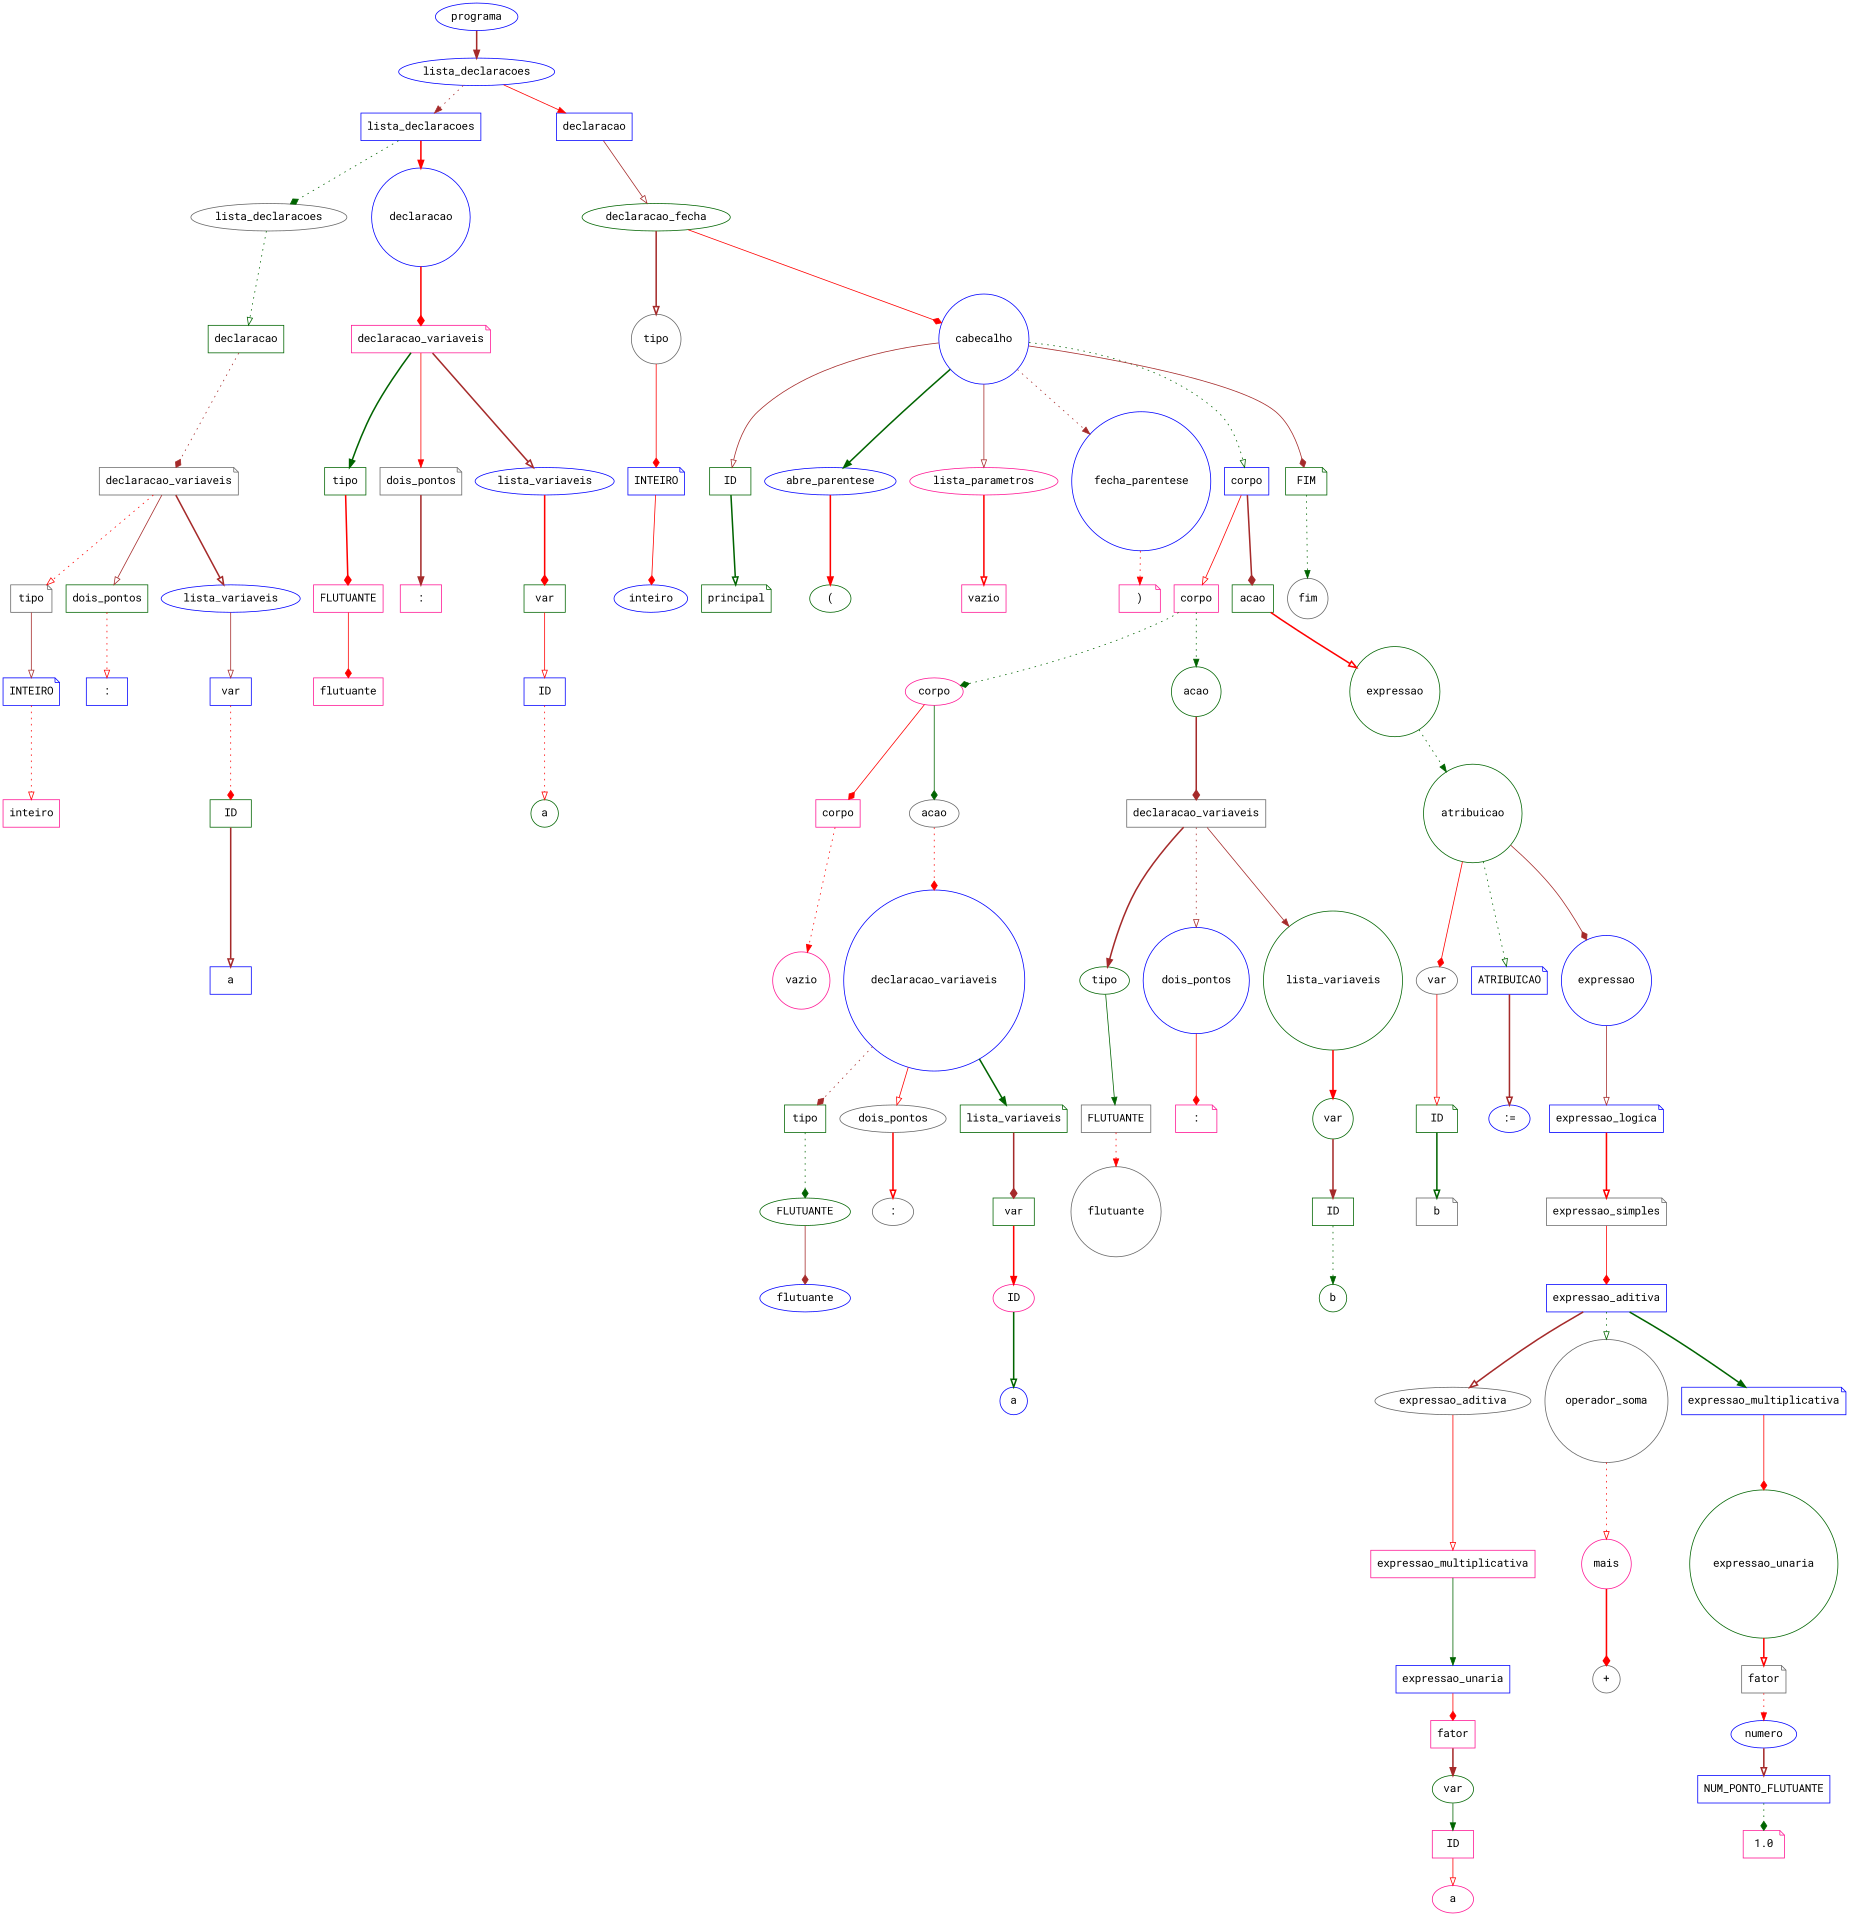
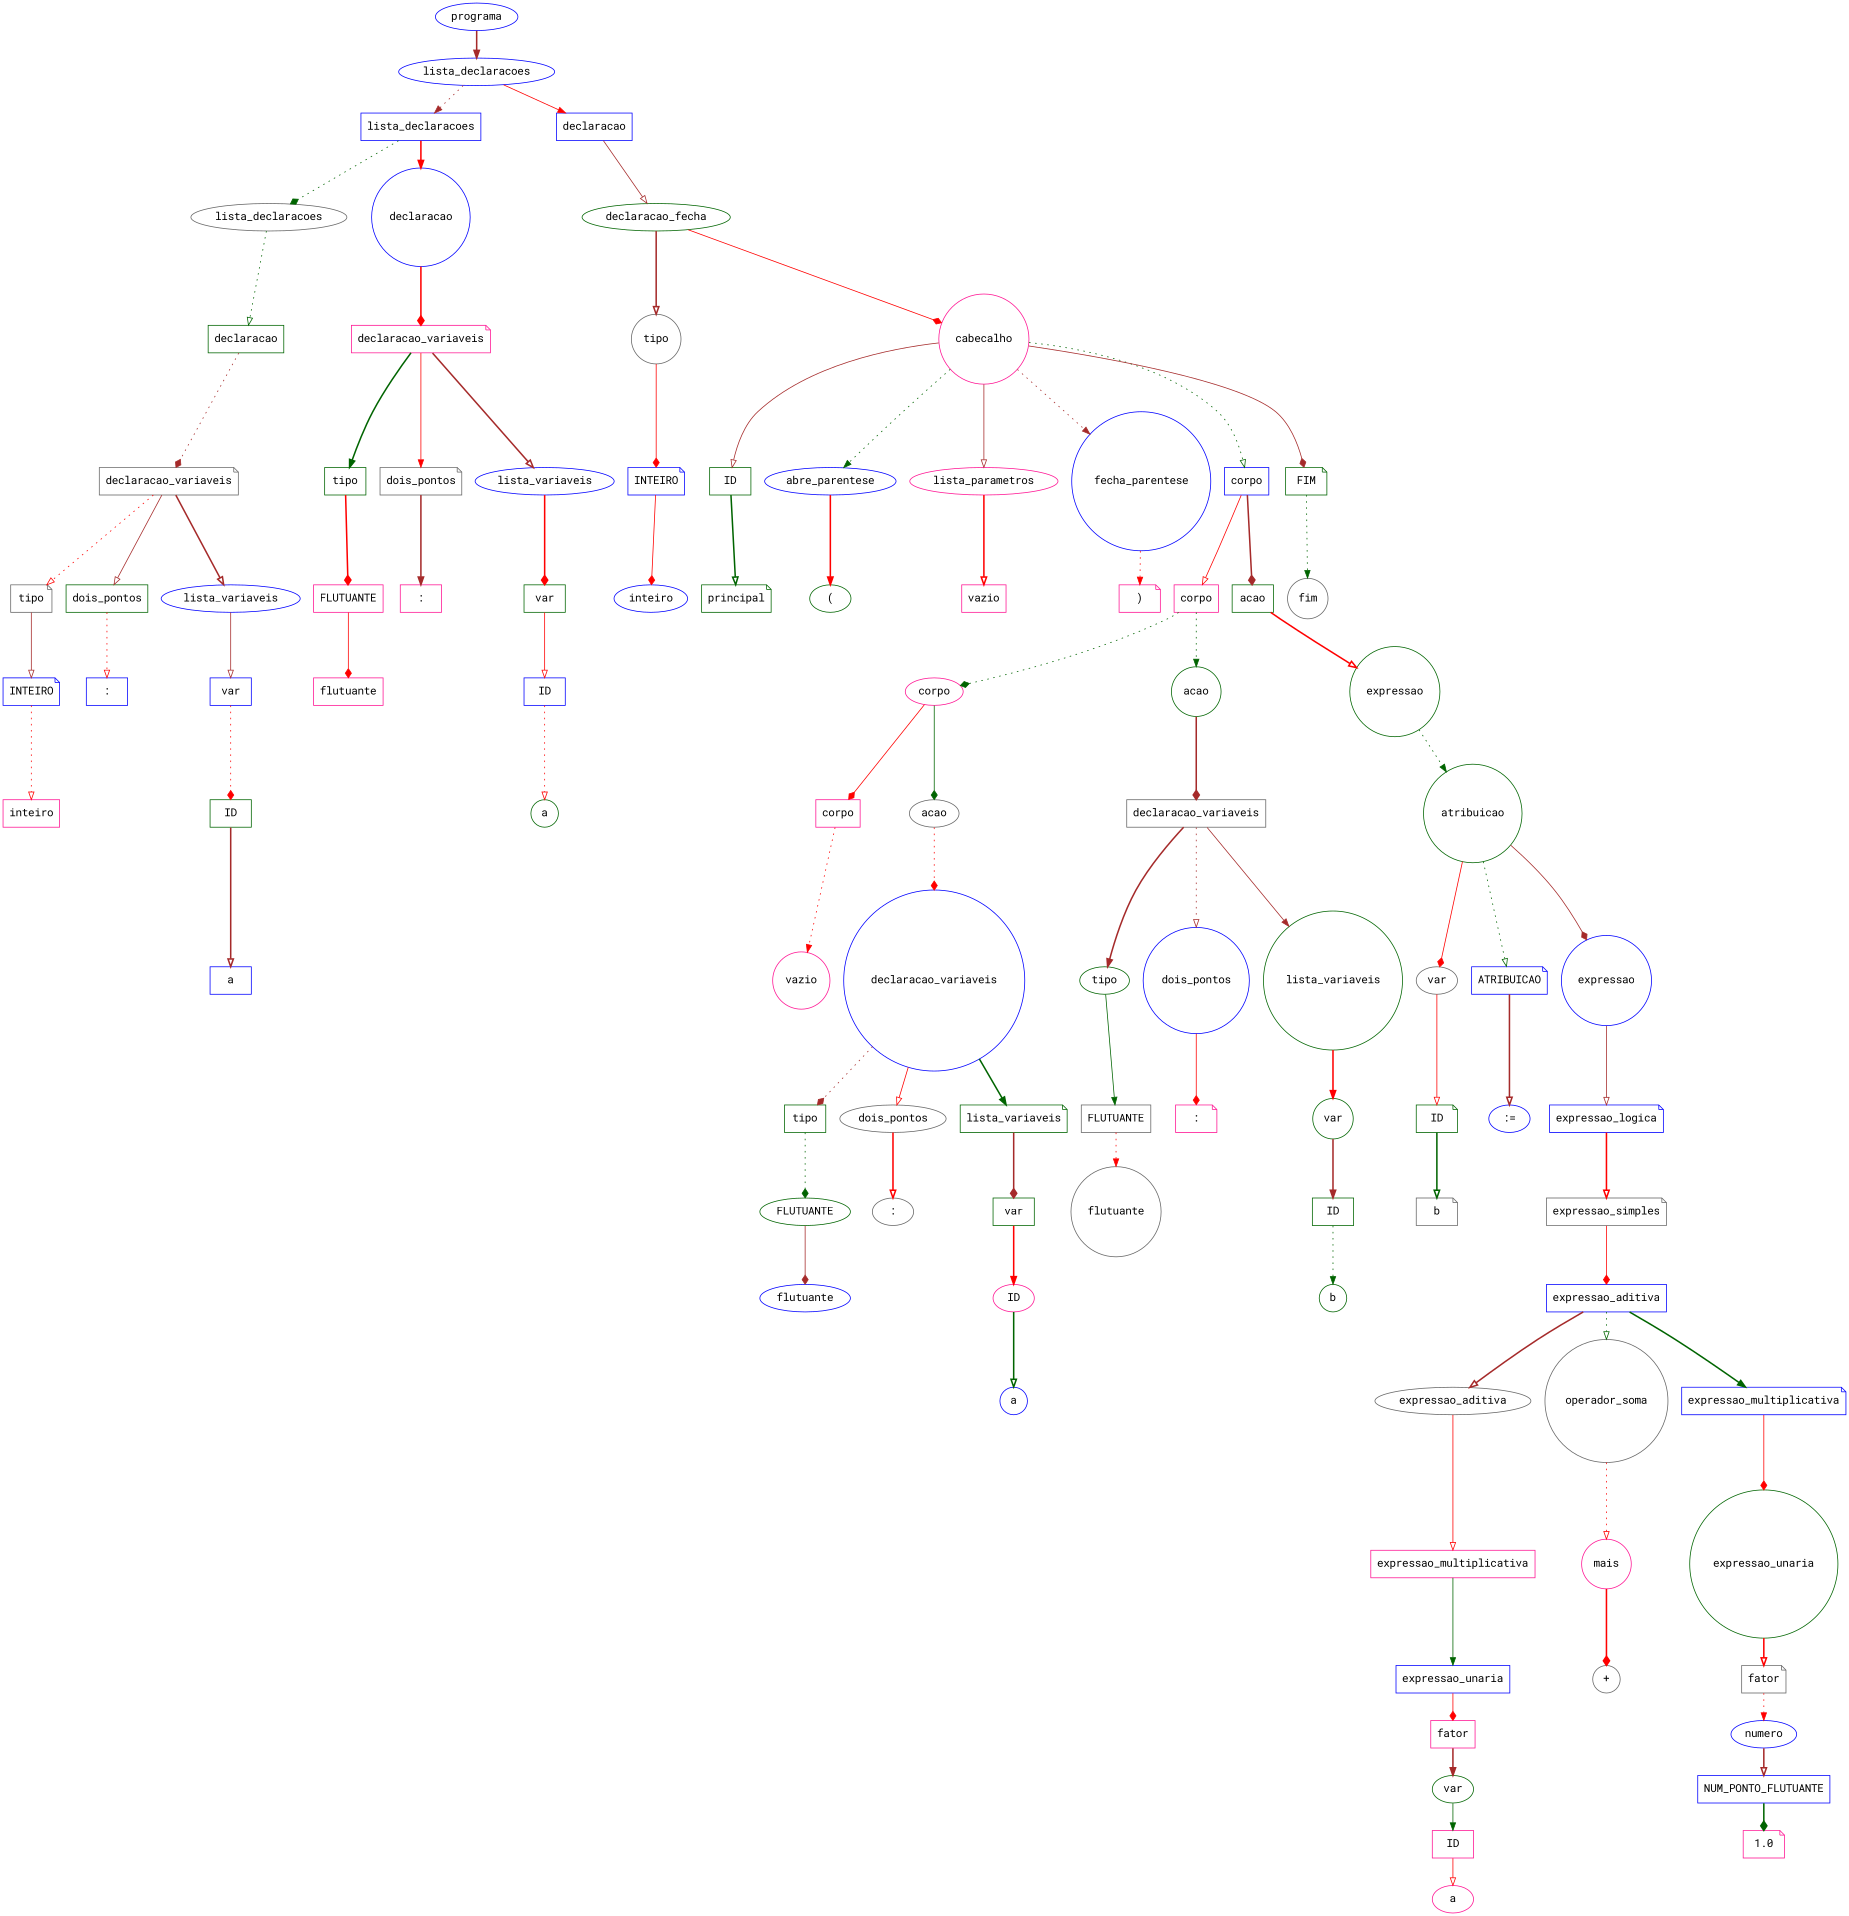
(984, 339) -> (984, 339)
(899, 415) -> (899, 415)
(1764, 1812) -> (1764, 1812)
